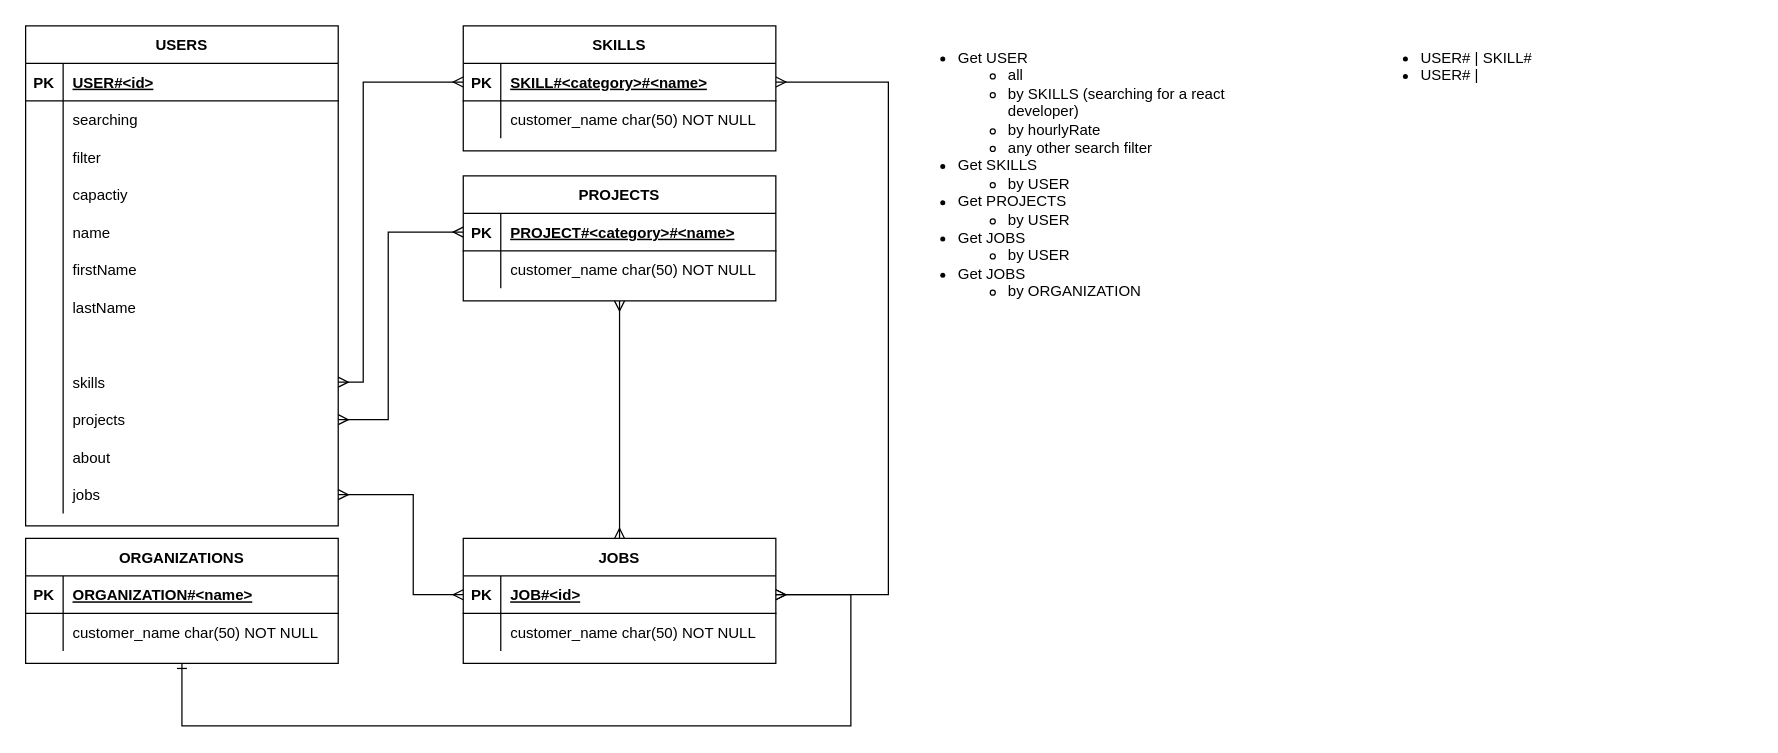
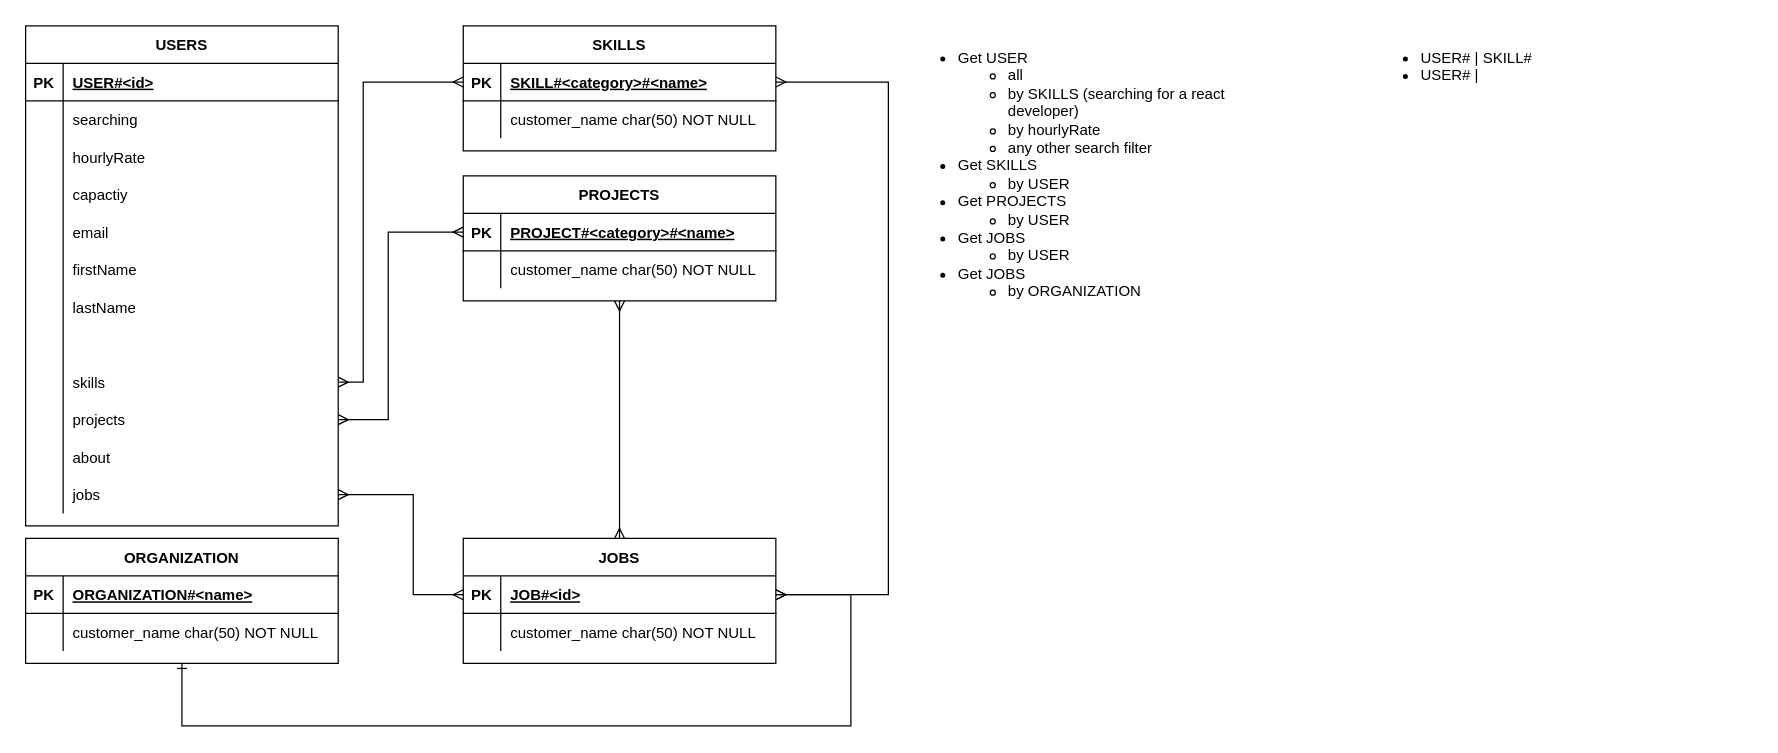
(94, 158) -> (113, 158)
(89, 233) -> (90, 233)
(181, 558) -> (181, 558)
